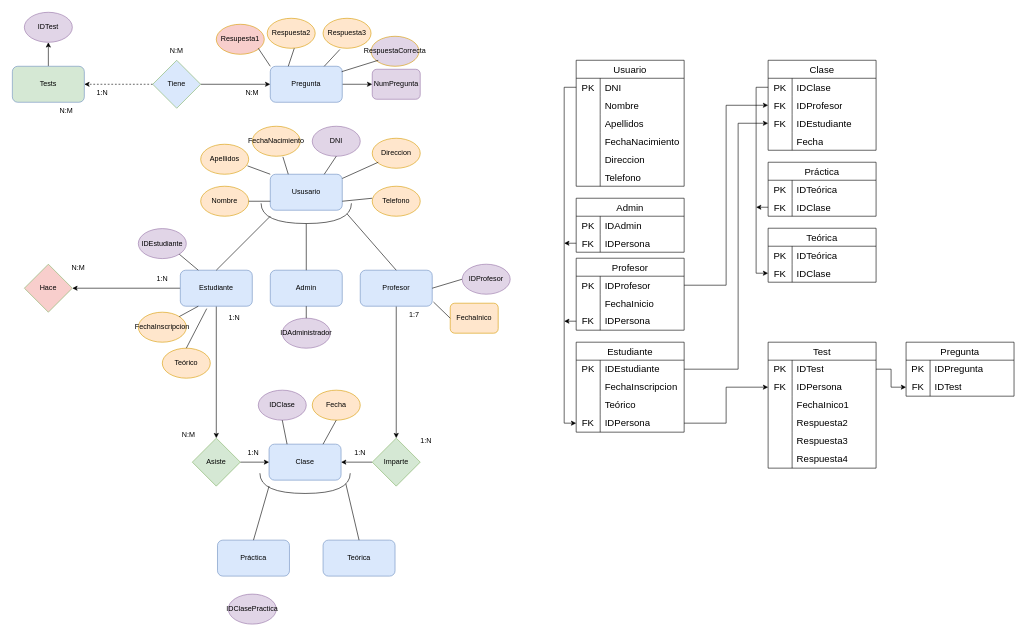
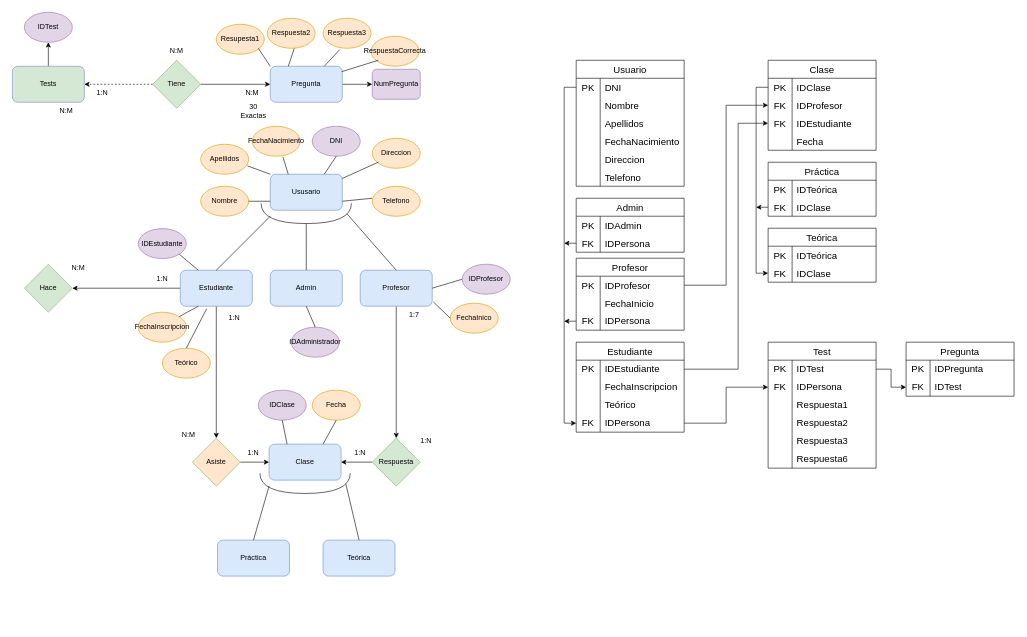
(240, 39) -> (240, 39)
(395, 51) -> (395, 51)
(177, 84) -> (177, 84)
none -> (254, 111)
(48, 288) -> (48, 288)
(474, 318) -> (474, 318)
(306, 333) -> (315, 342)
(825, 405) -> (824, 405)
(824, 459) -> (824, 459)
(216, 462) -> (216, 462)
(396, 462) -> (396, 462)
(252, 609) -> none
